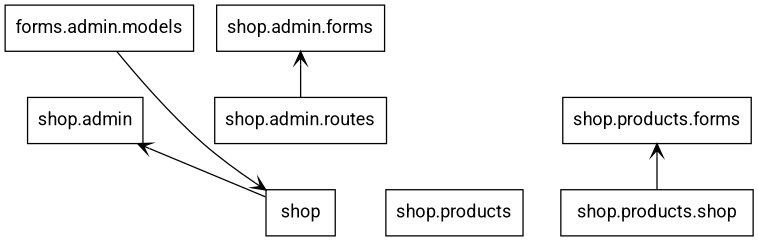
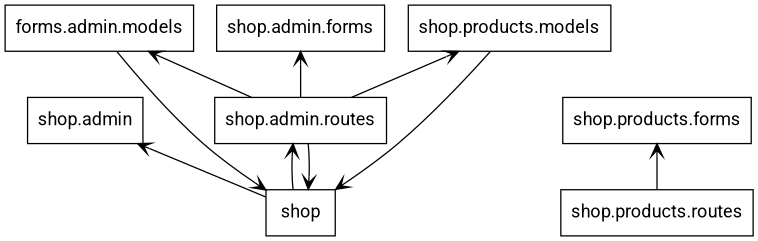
none -> (510, 28)
none -> (206, 77)
none -> (309, 160)
none -> (292, 173)
(454, 213) -> none
(657, 213) -> (657, 213)
